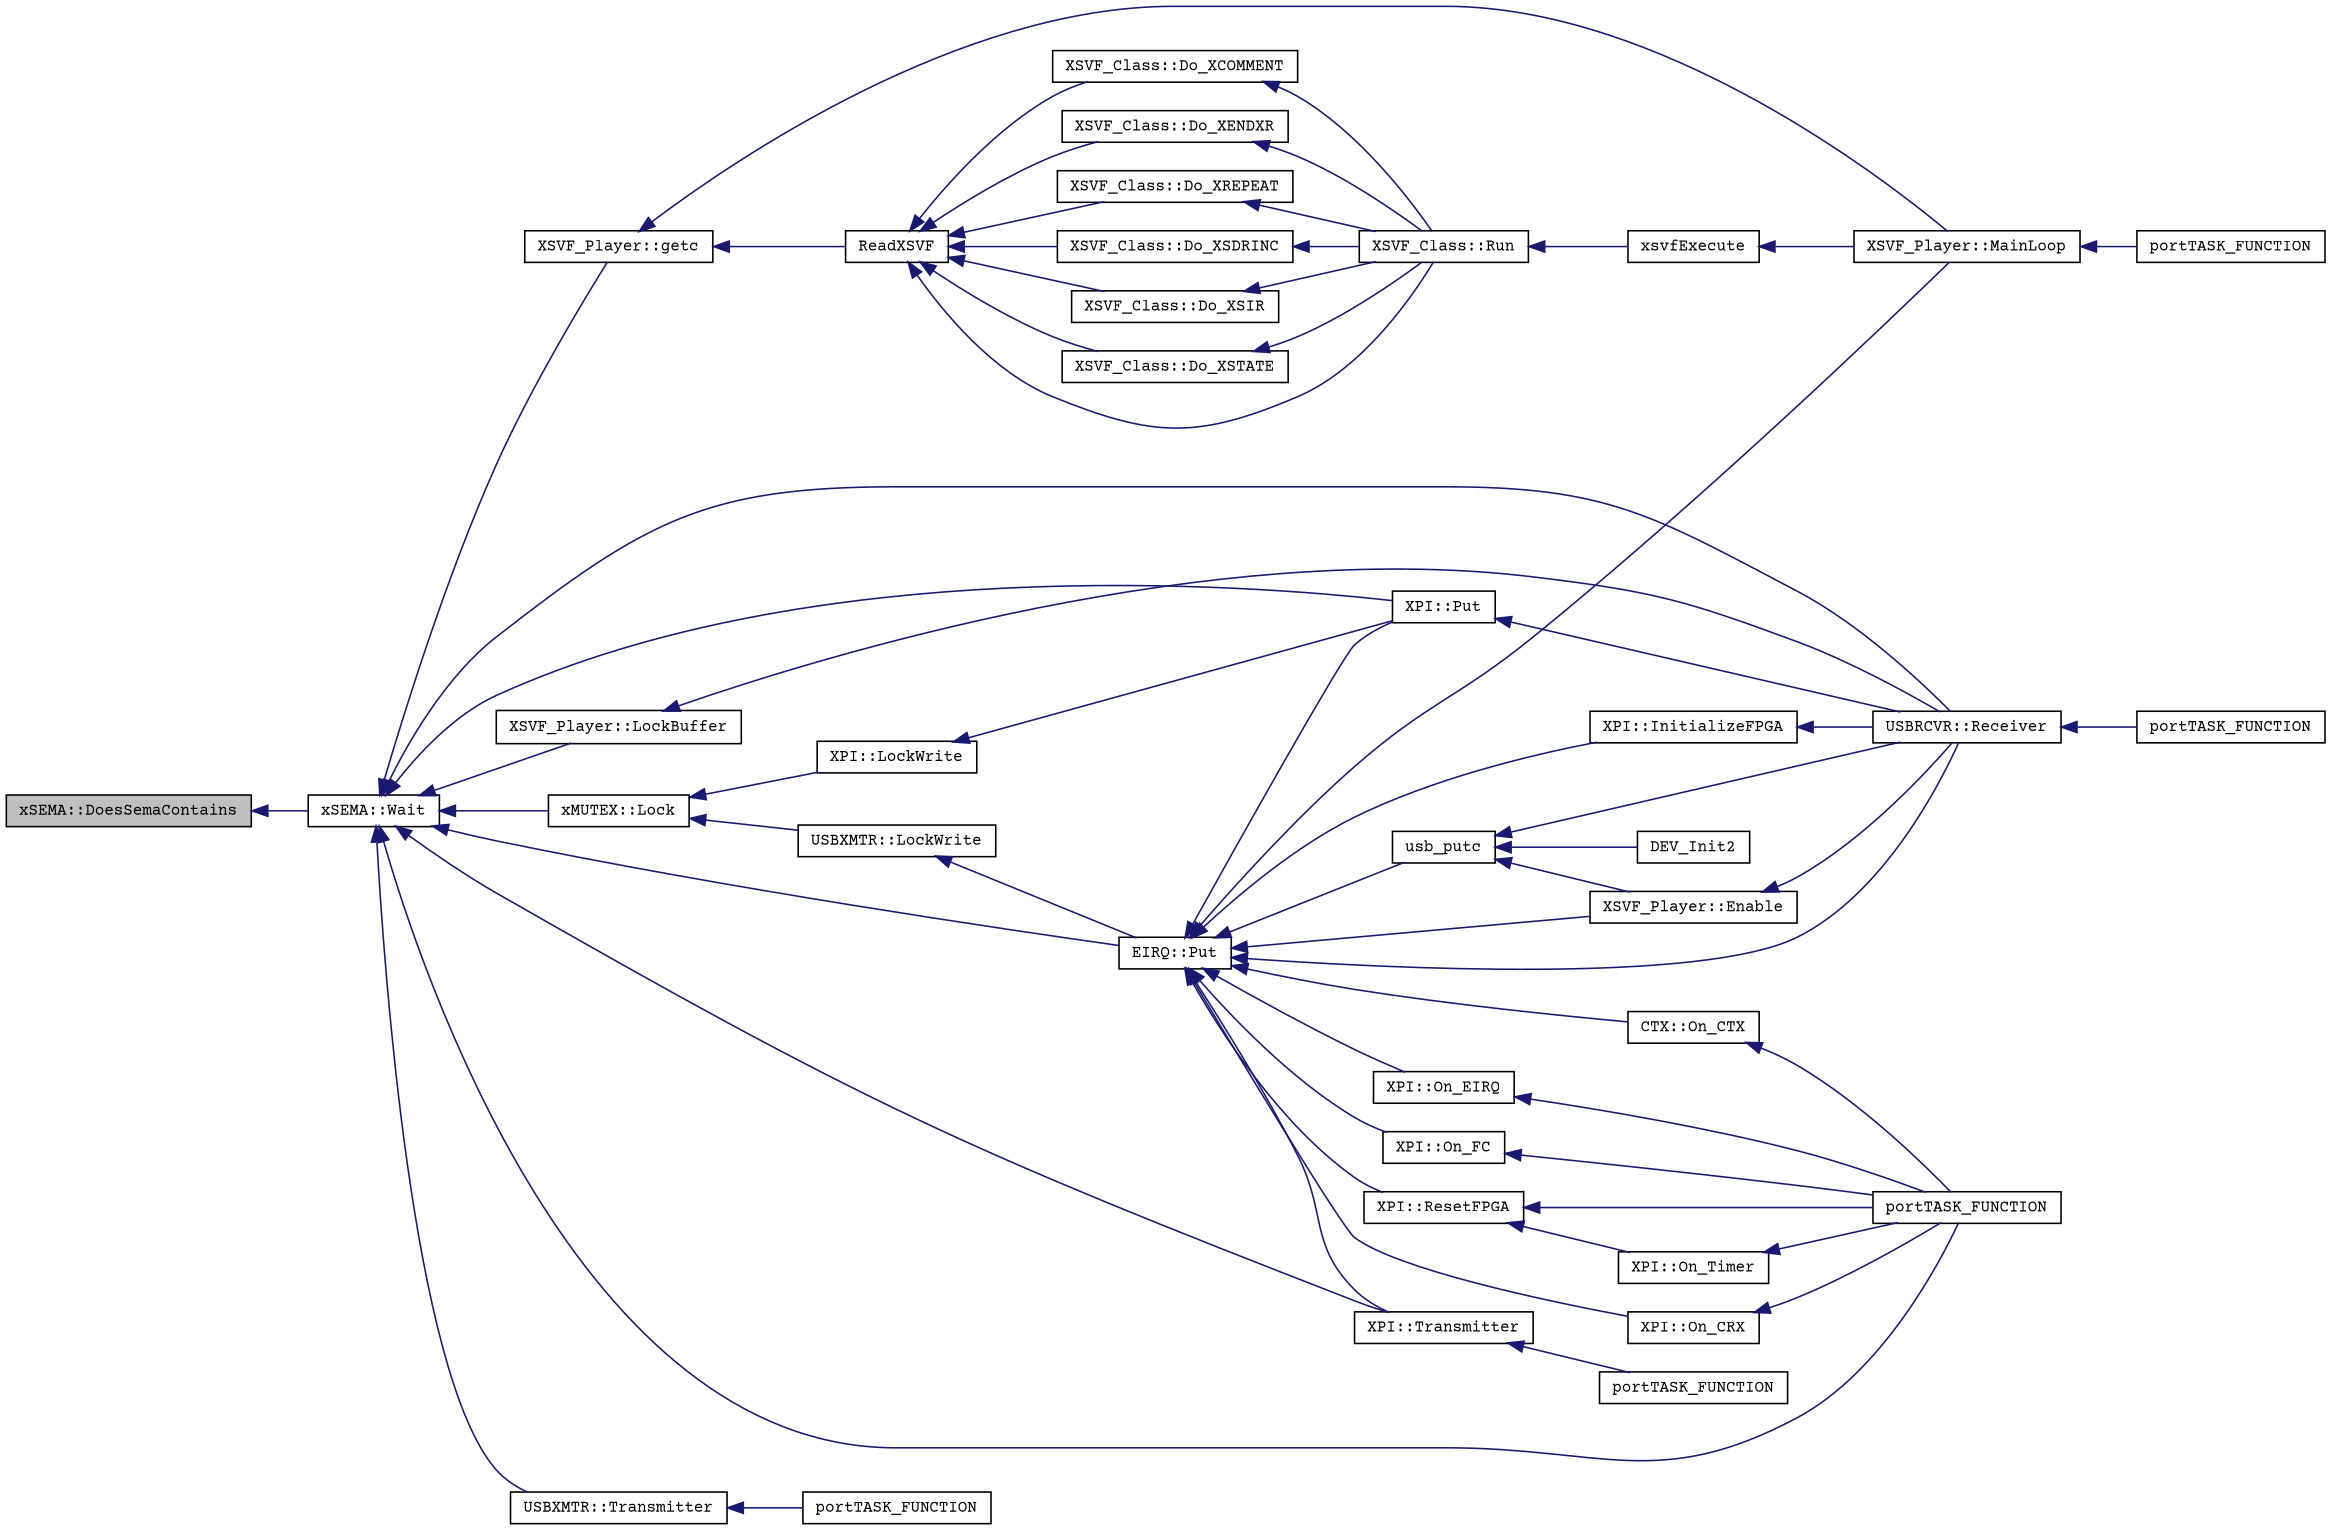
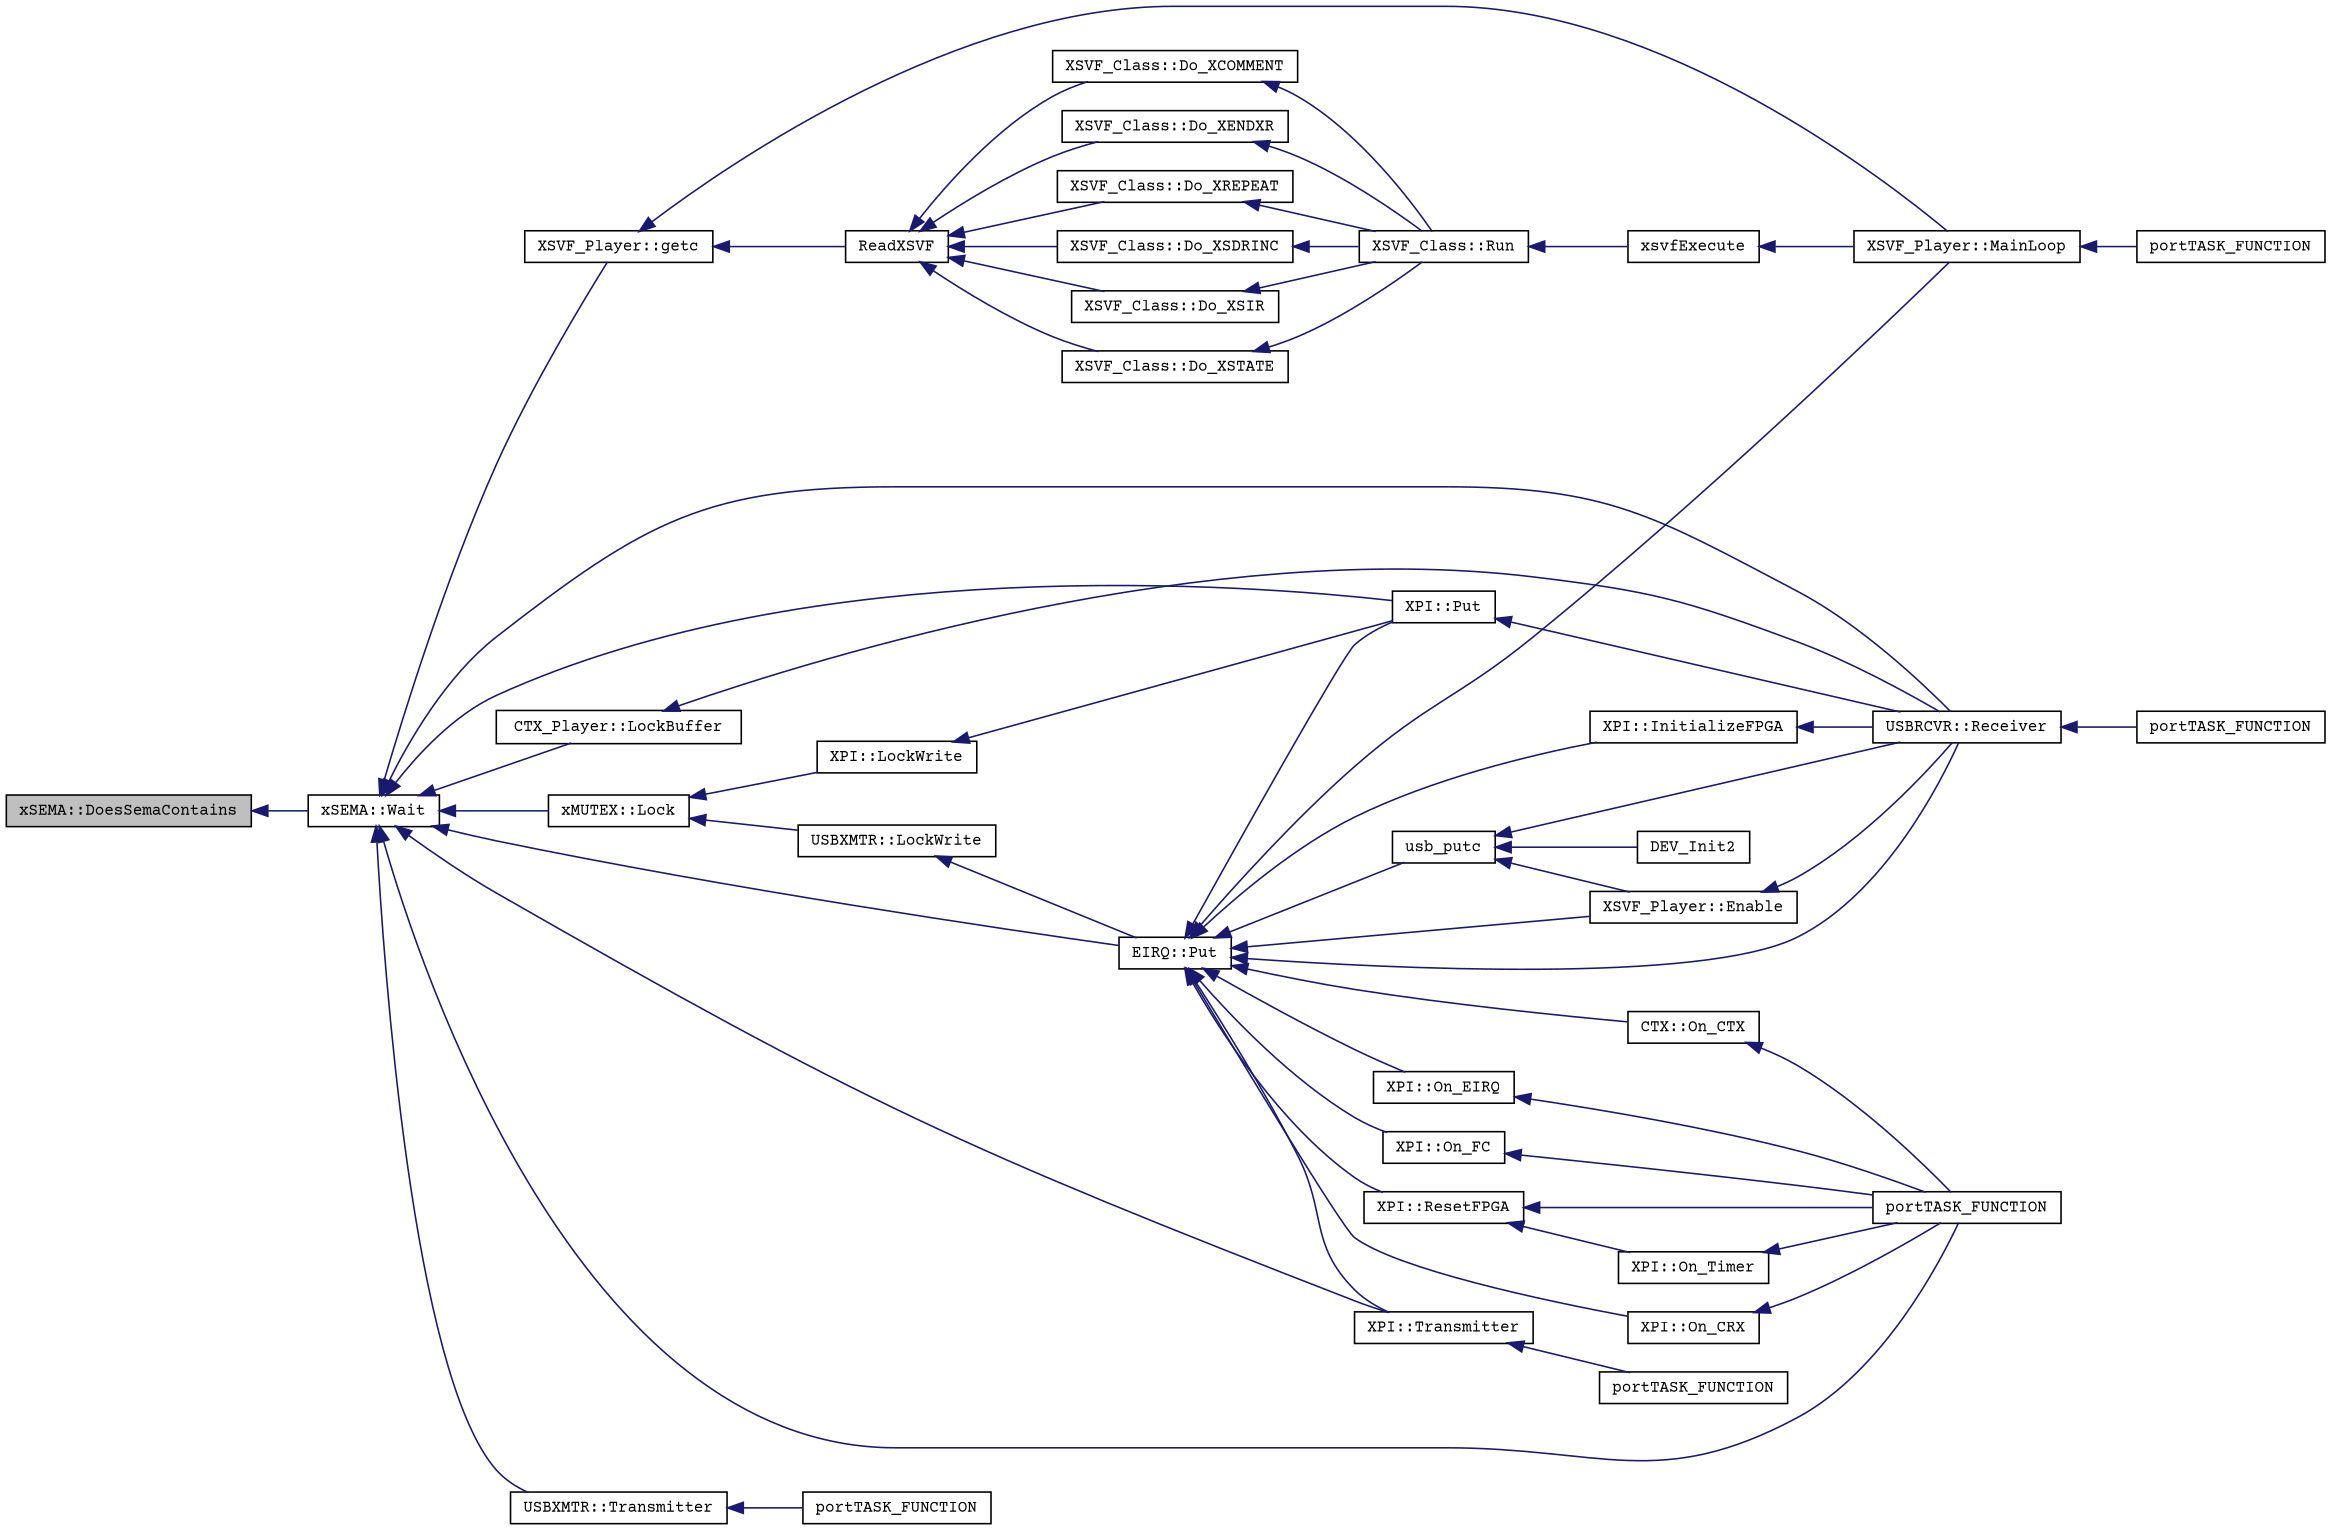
(1180, 428) -> none
(619, 727) -> (619, 727)
